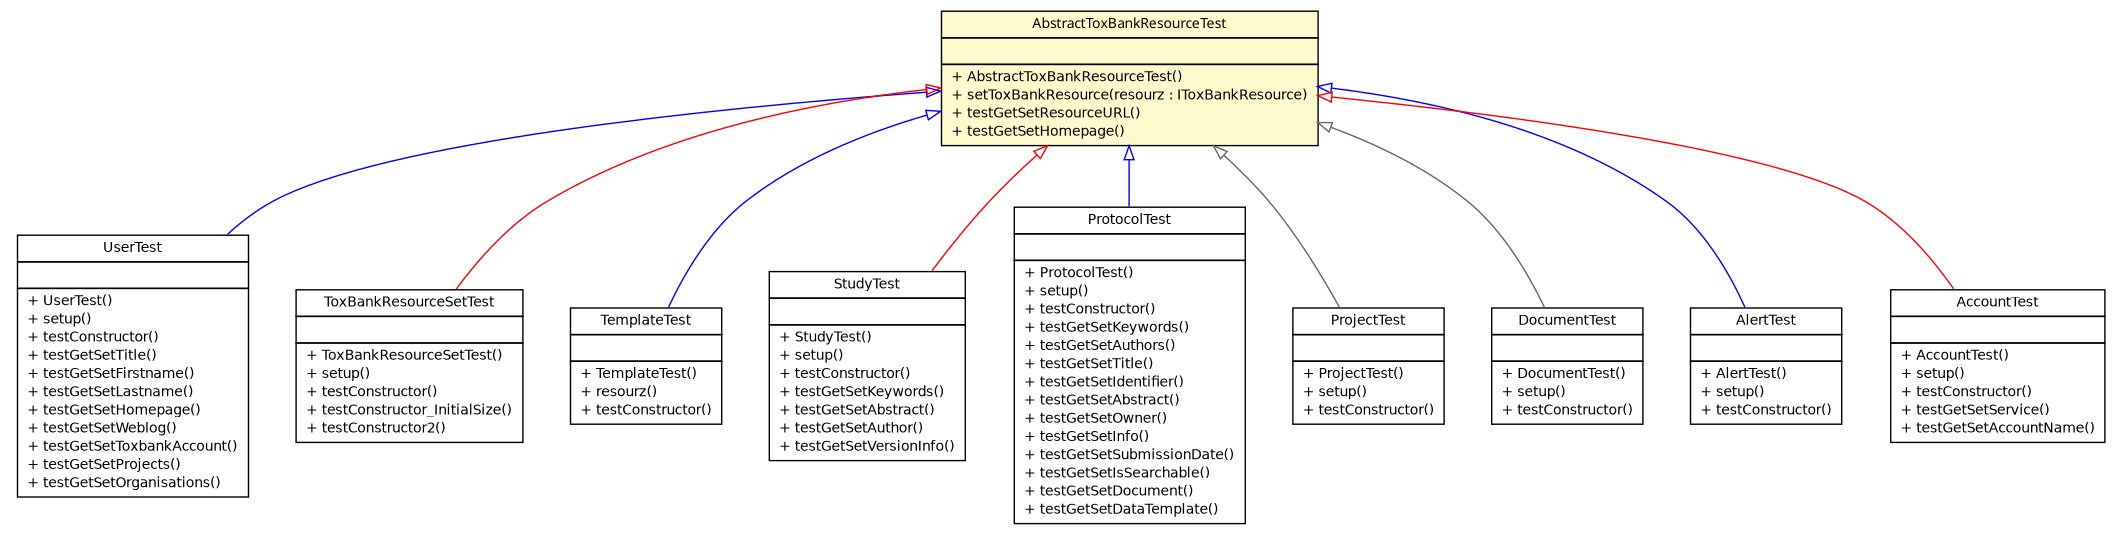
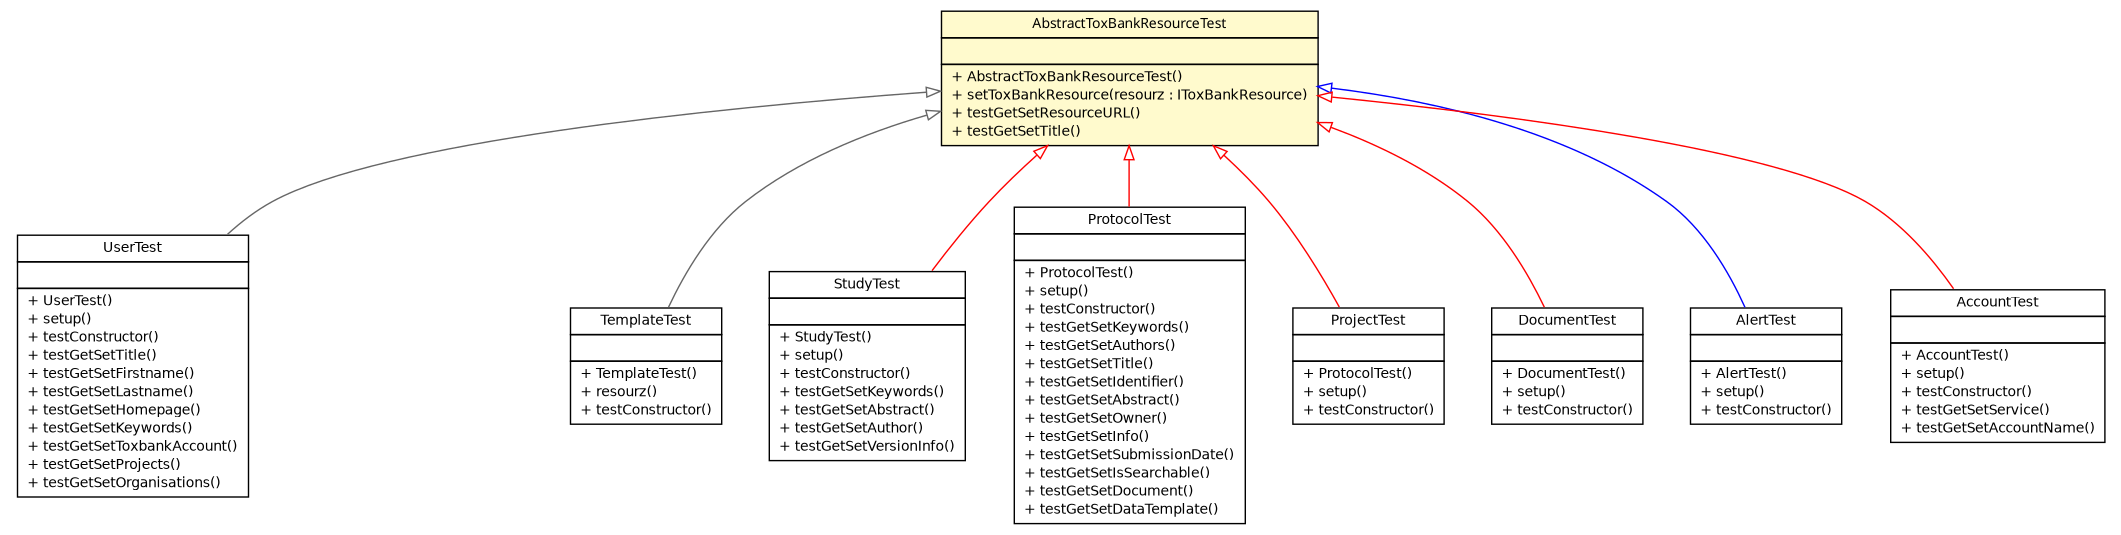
(568, 129) -> (568, 129)
(1038, 132) -> (1016, 132)
(774, 181) -> (774, 181)
(1129, 183) -> (1129, 183)
(1458, 194) -> (1458, 194)
(1288, 226) -> (1288, 226)
(410, 365) -> none
(1354, 374) -> (1358, 374)
(102, 428) -> (110, 428)
